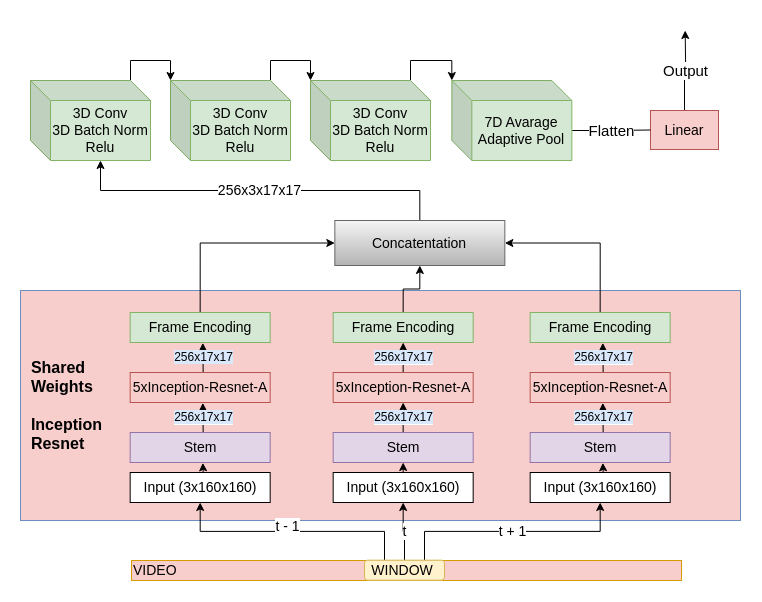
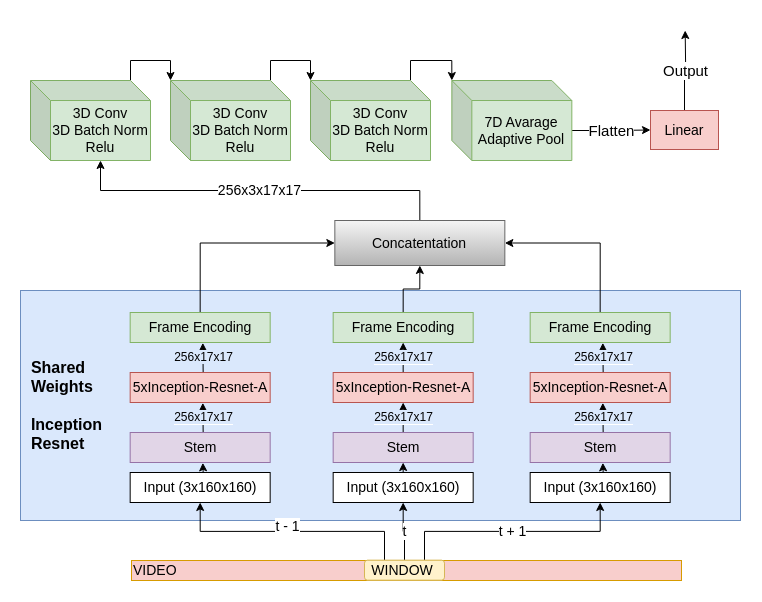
(644, 130) -> (642, 130)
(381, 406) -> (381, 406)
